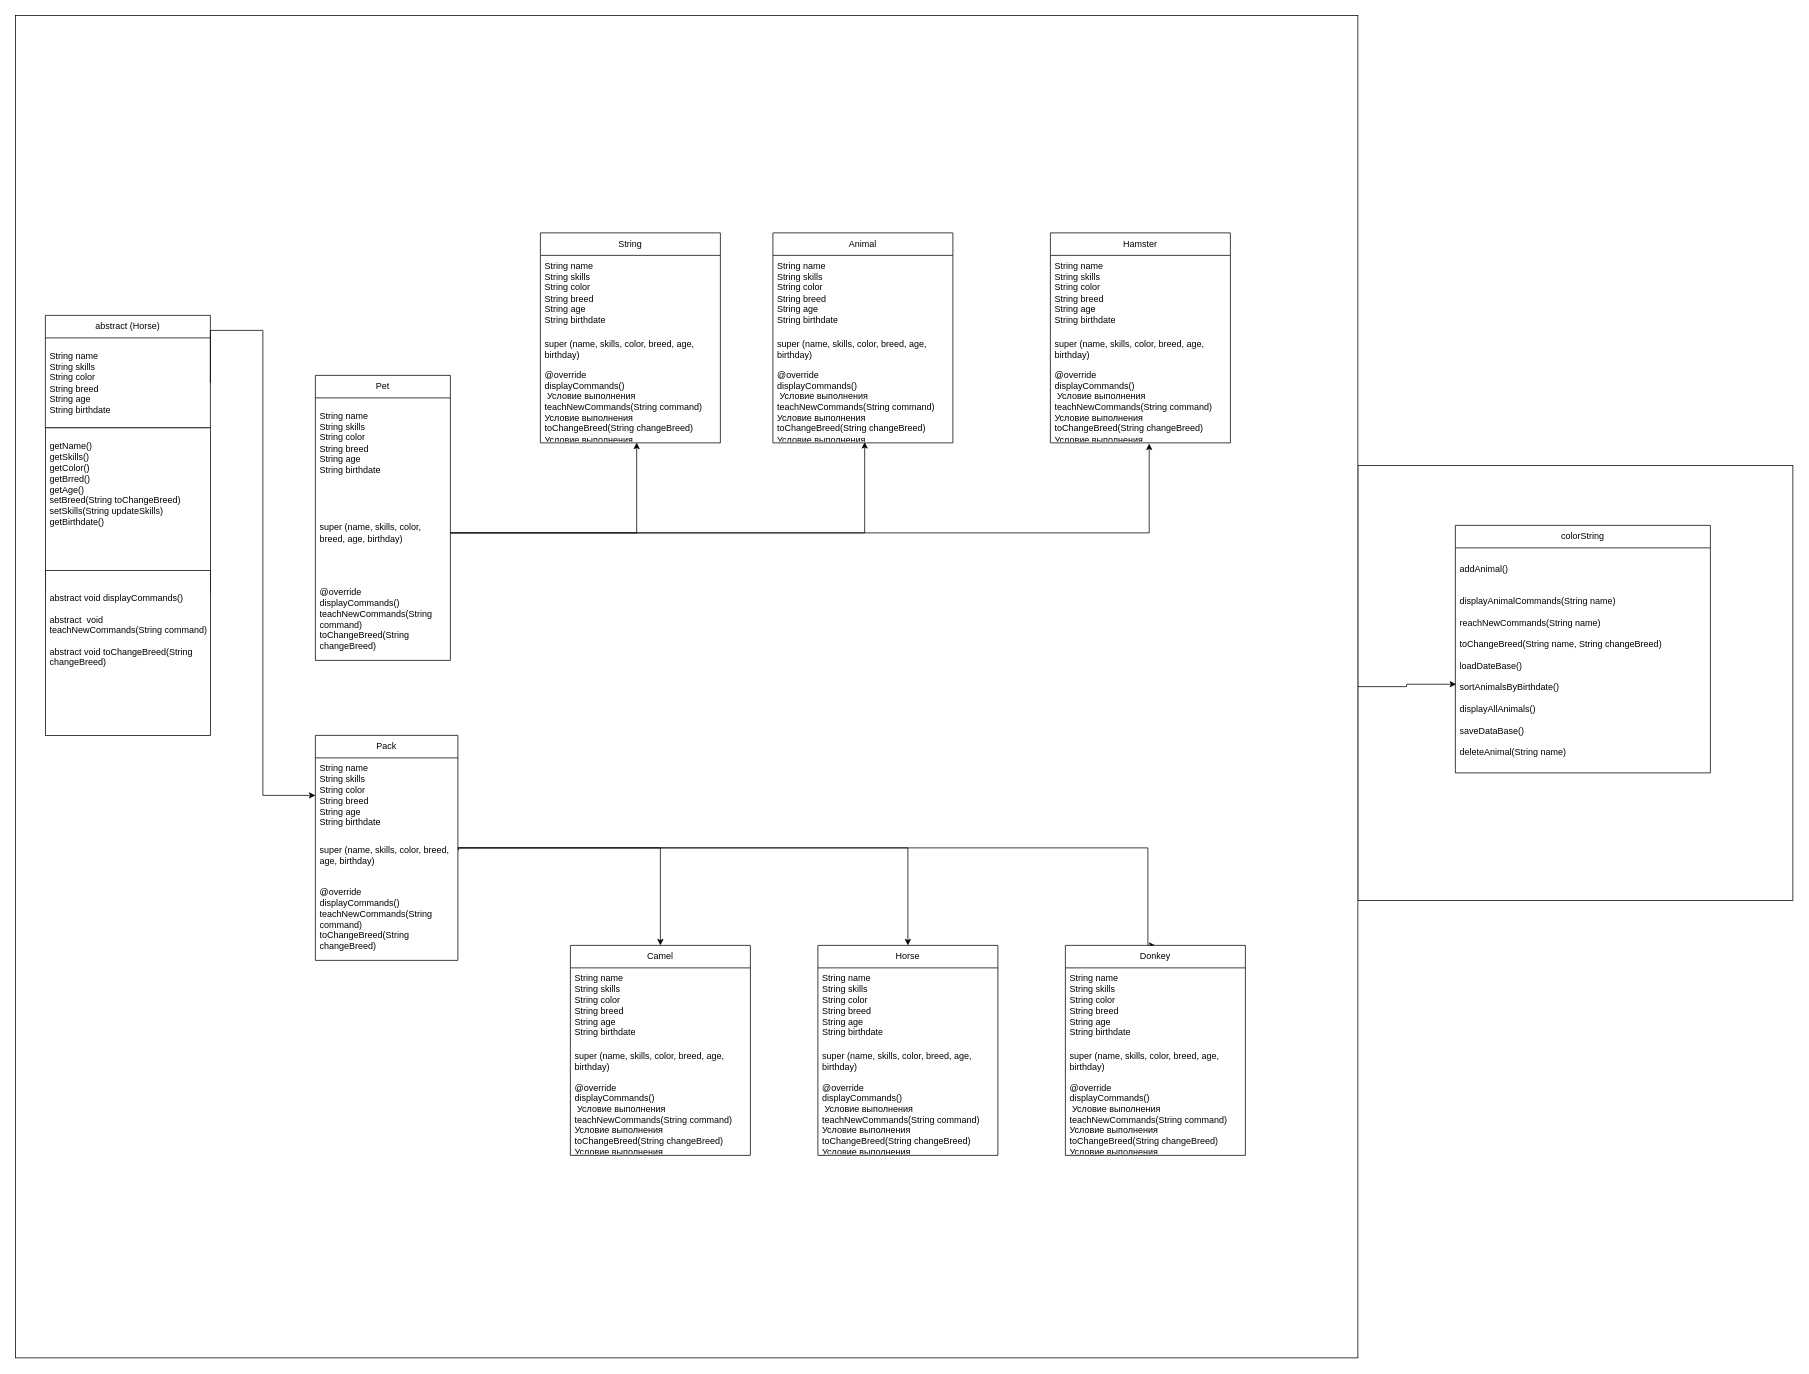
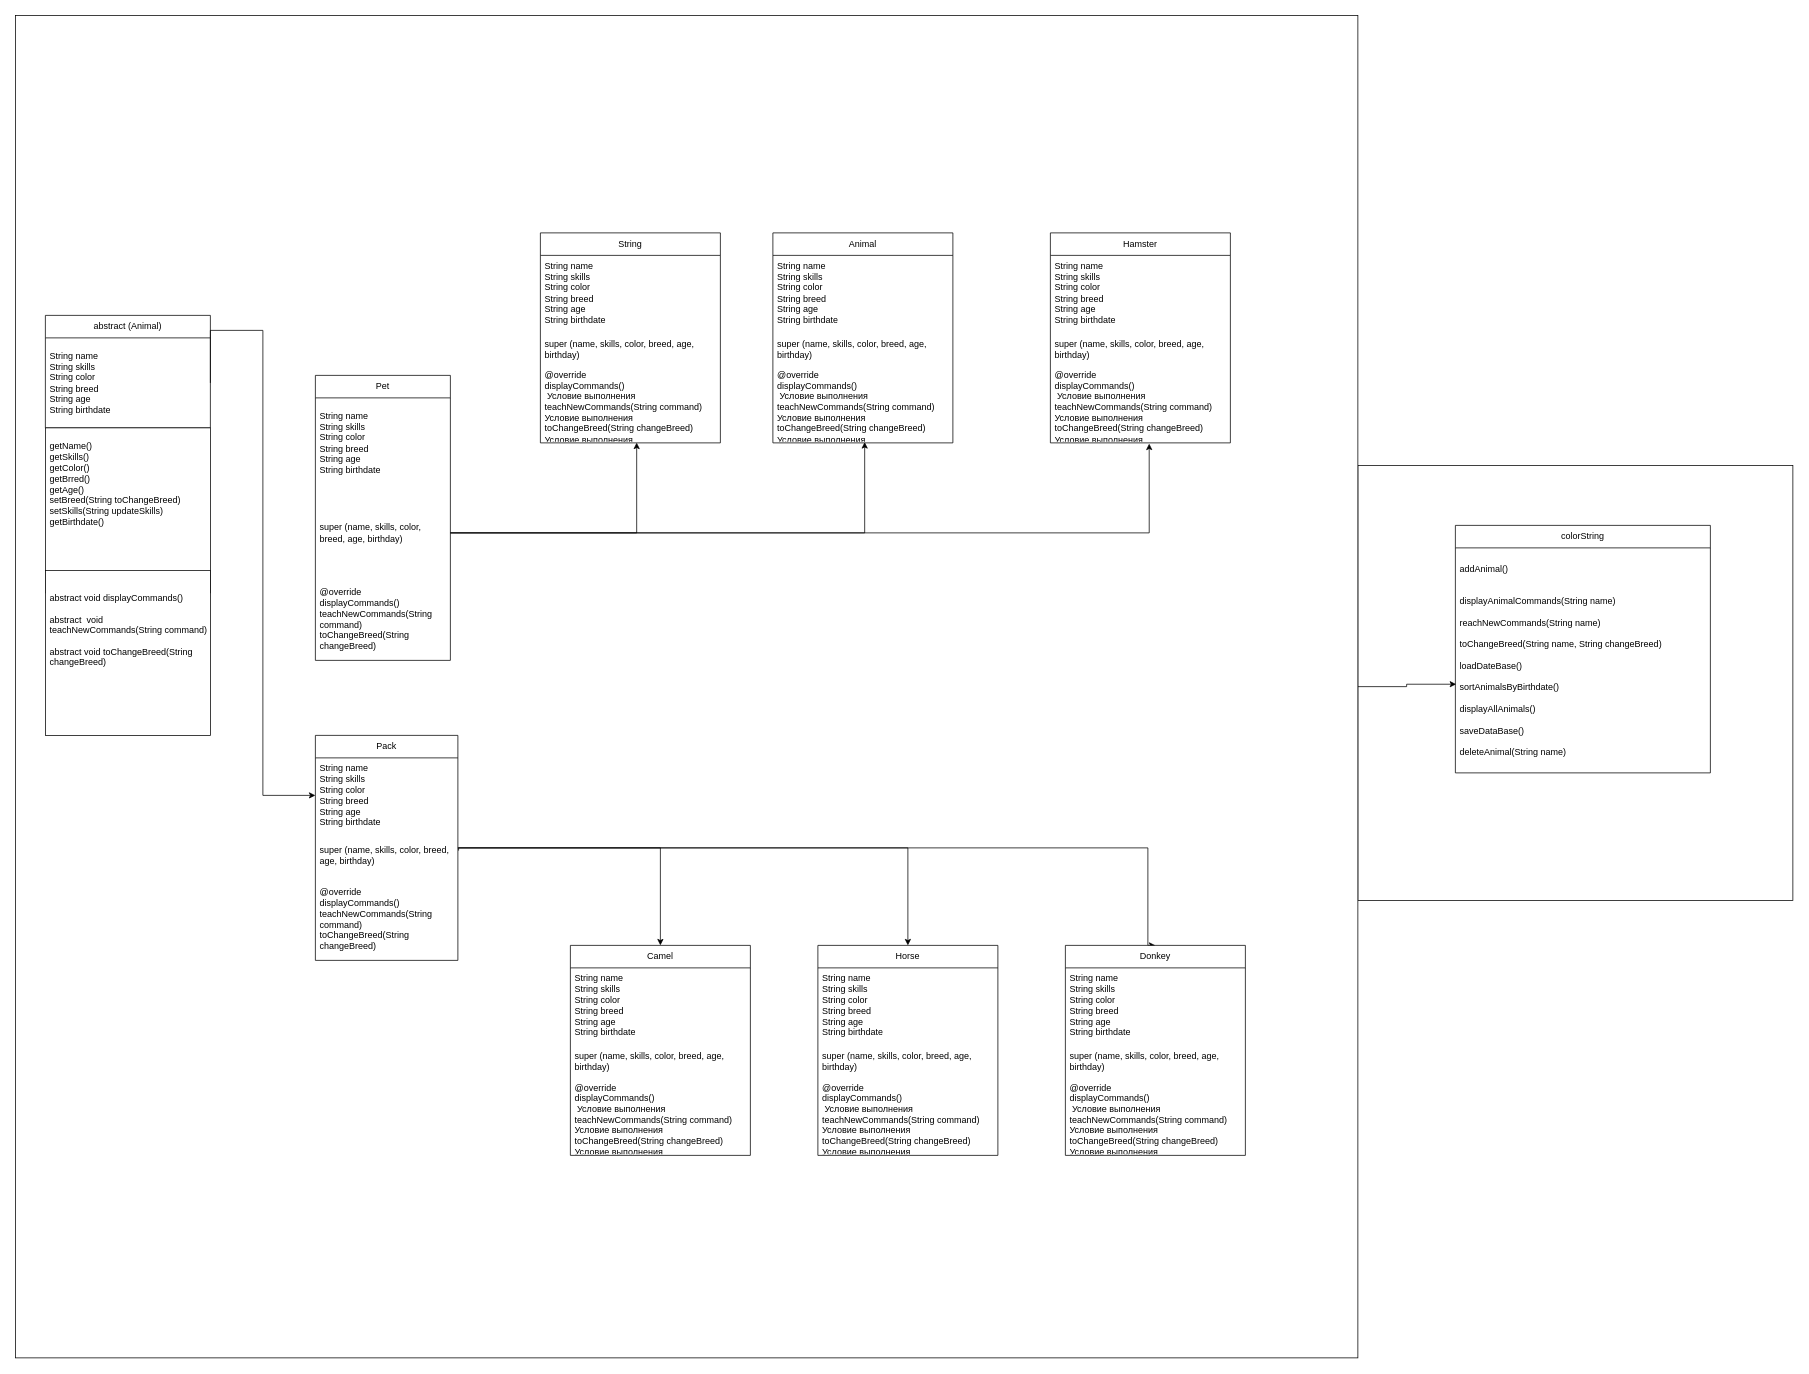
(128, 327) -> (128, 327)
